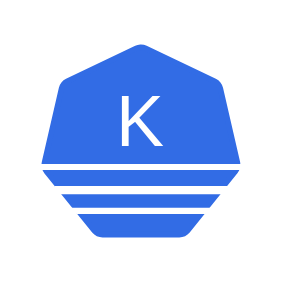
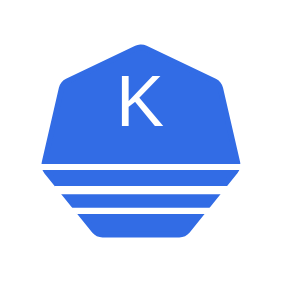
(141, 121) -> (141, 101)
